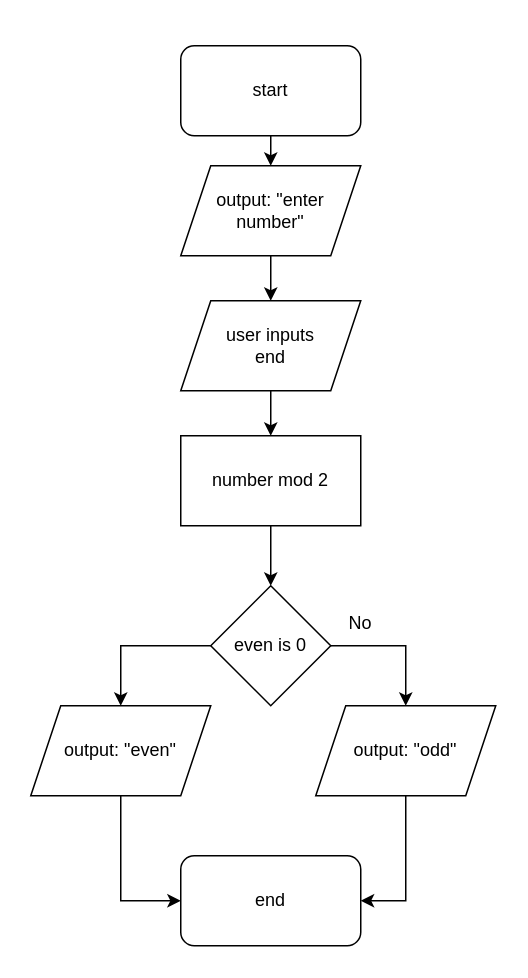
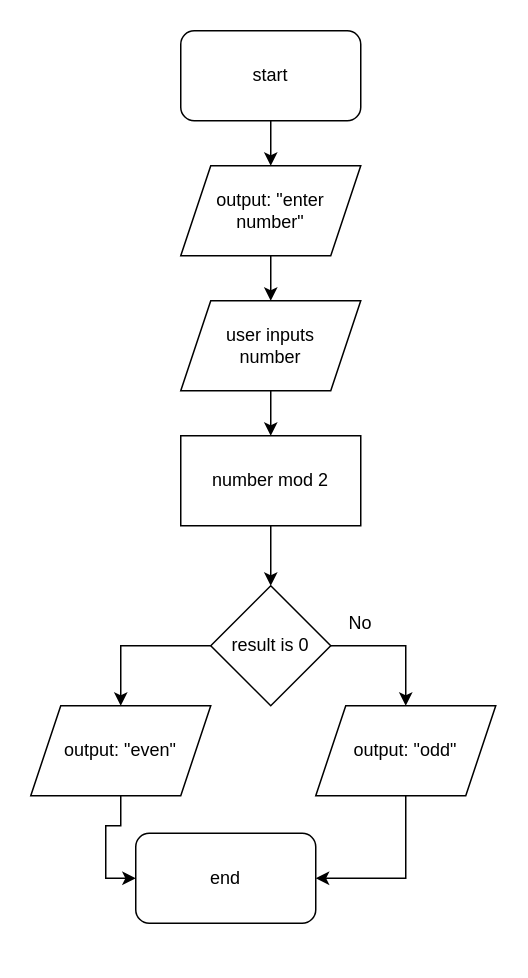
(271, 91) -> (271, 76)
(271, 346) -> (271, 346)
(271, 646) -> (271, 646)
(271, 901) -> (226, 878)
